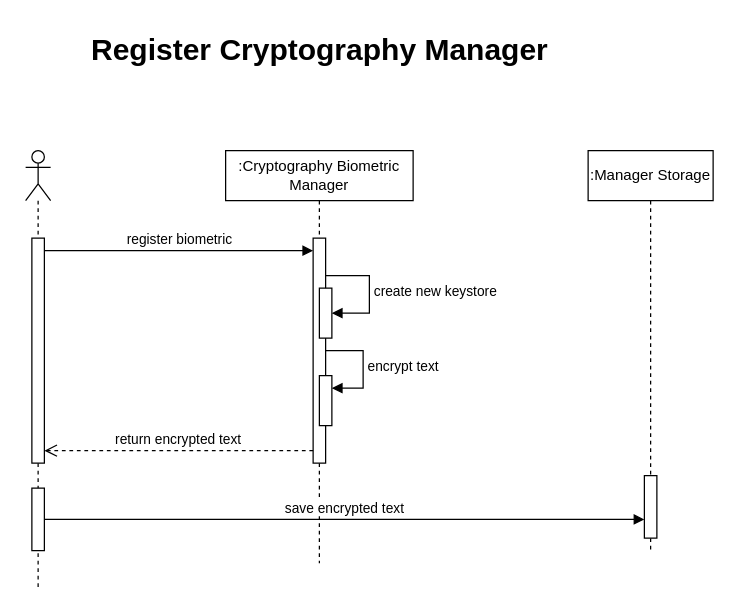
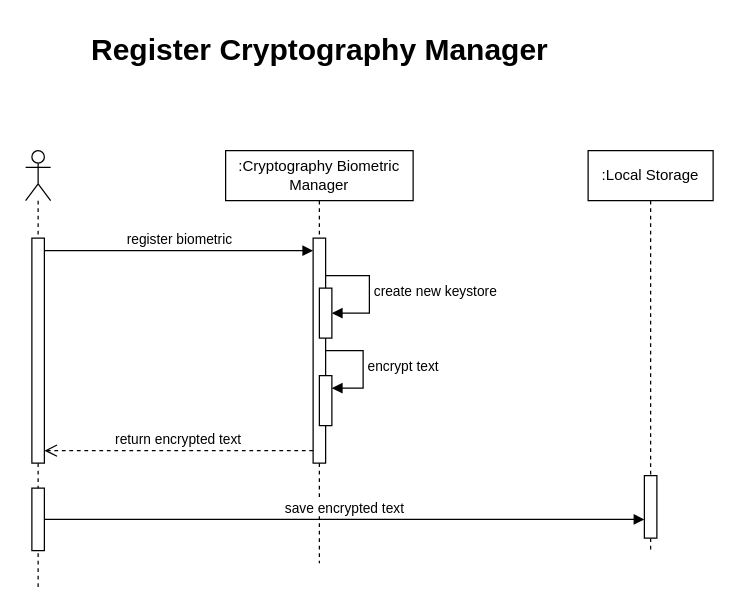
(651, 176) -> (651, 176)
